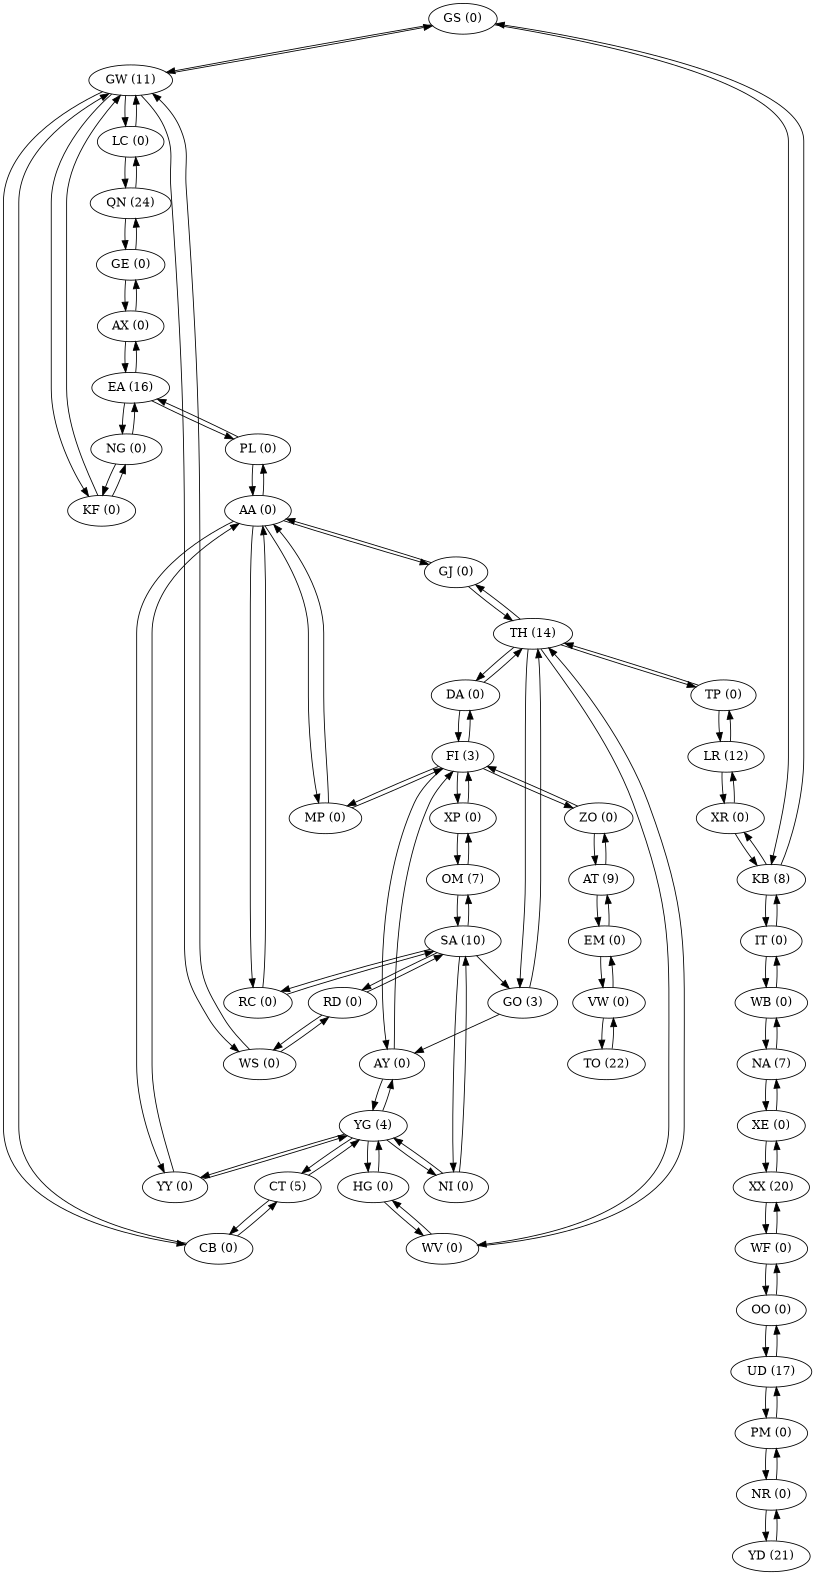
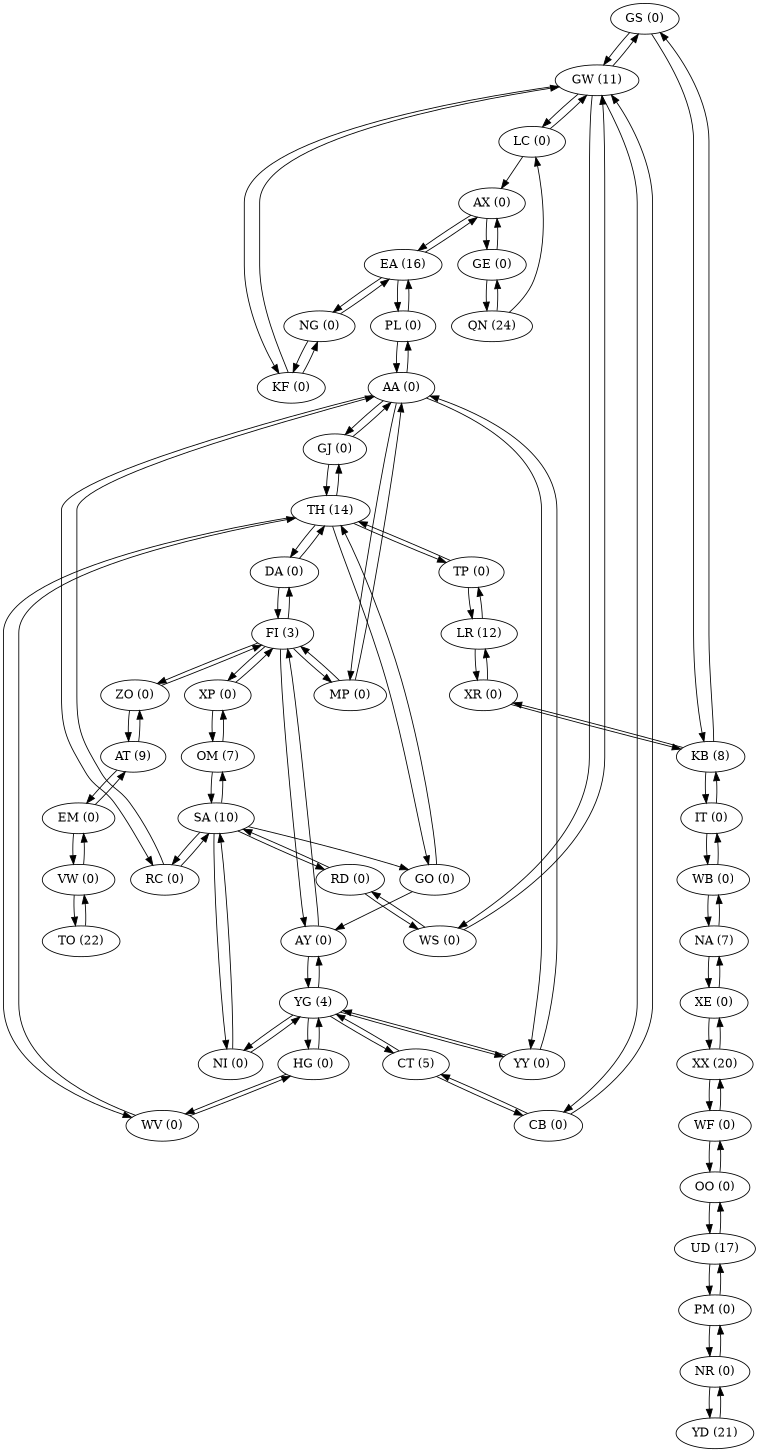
(125, 168) -> (514, 169)
(523, 1003) -> (435, 880)
